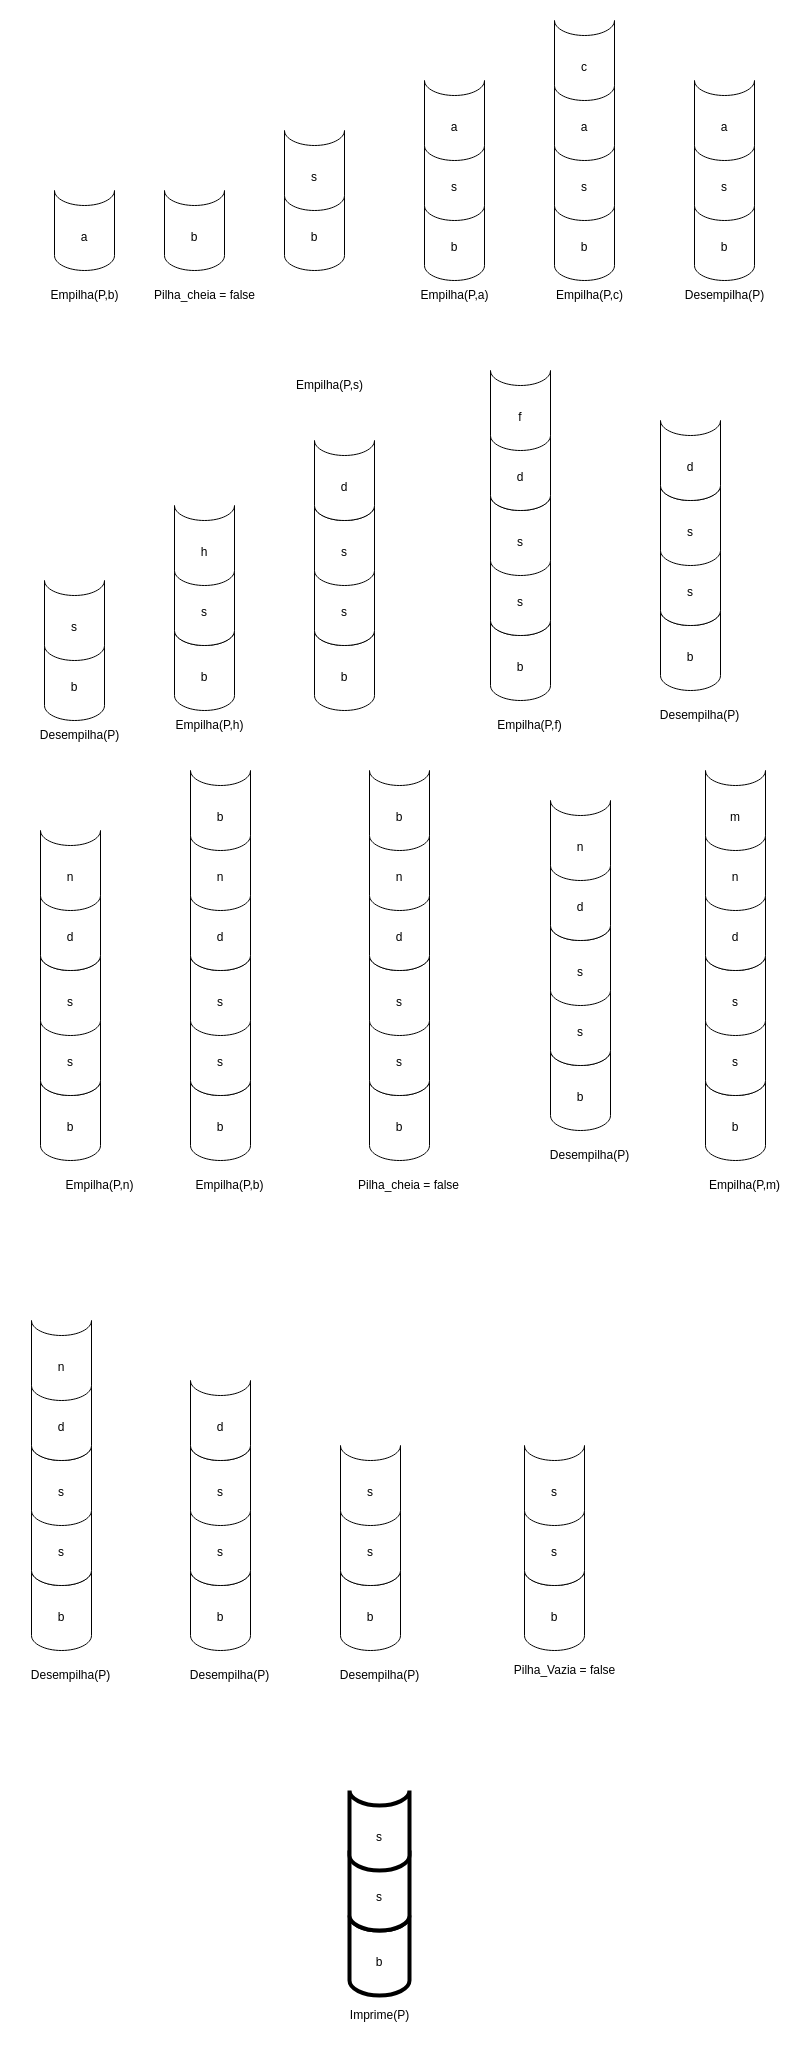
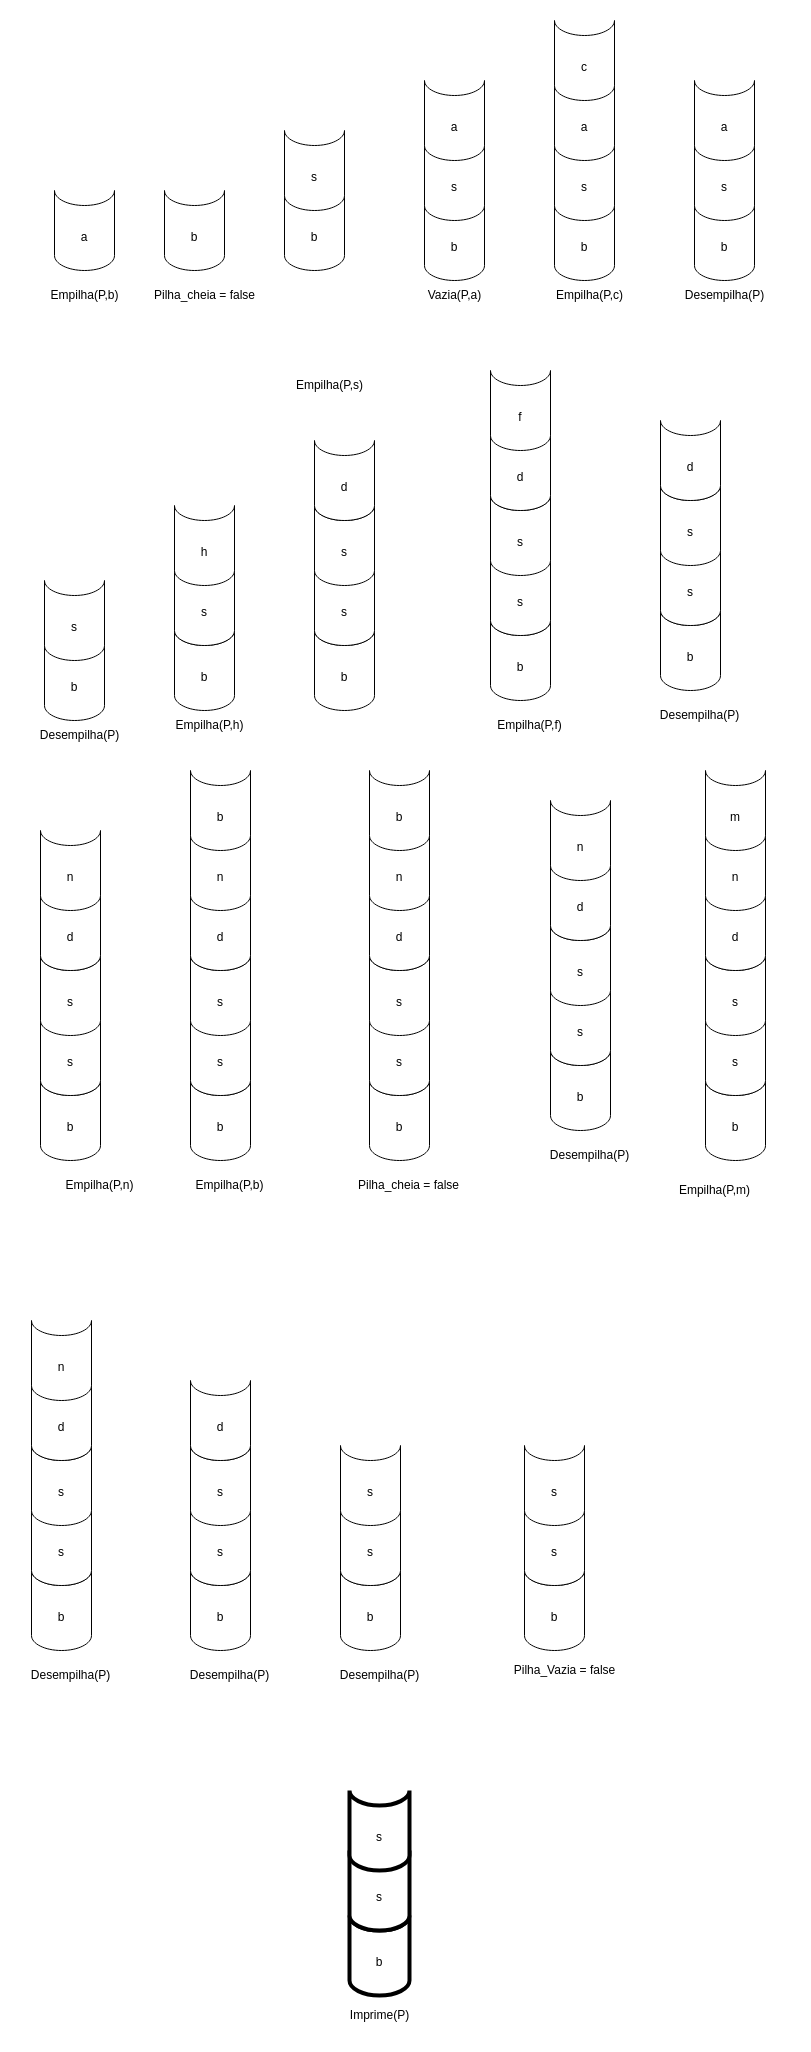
(455, 296) -> (455, 296)
(745, 1186) -> (715, 1191)
